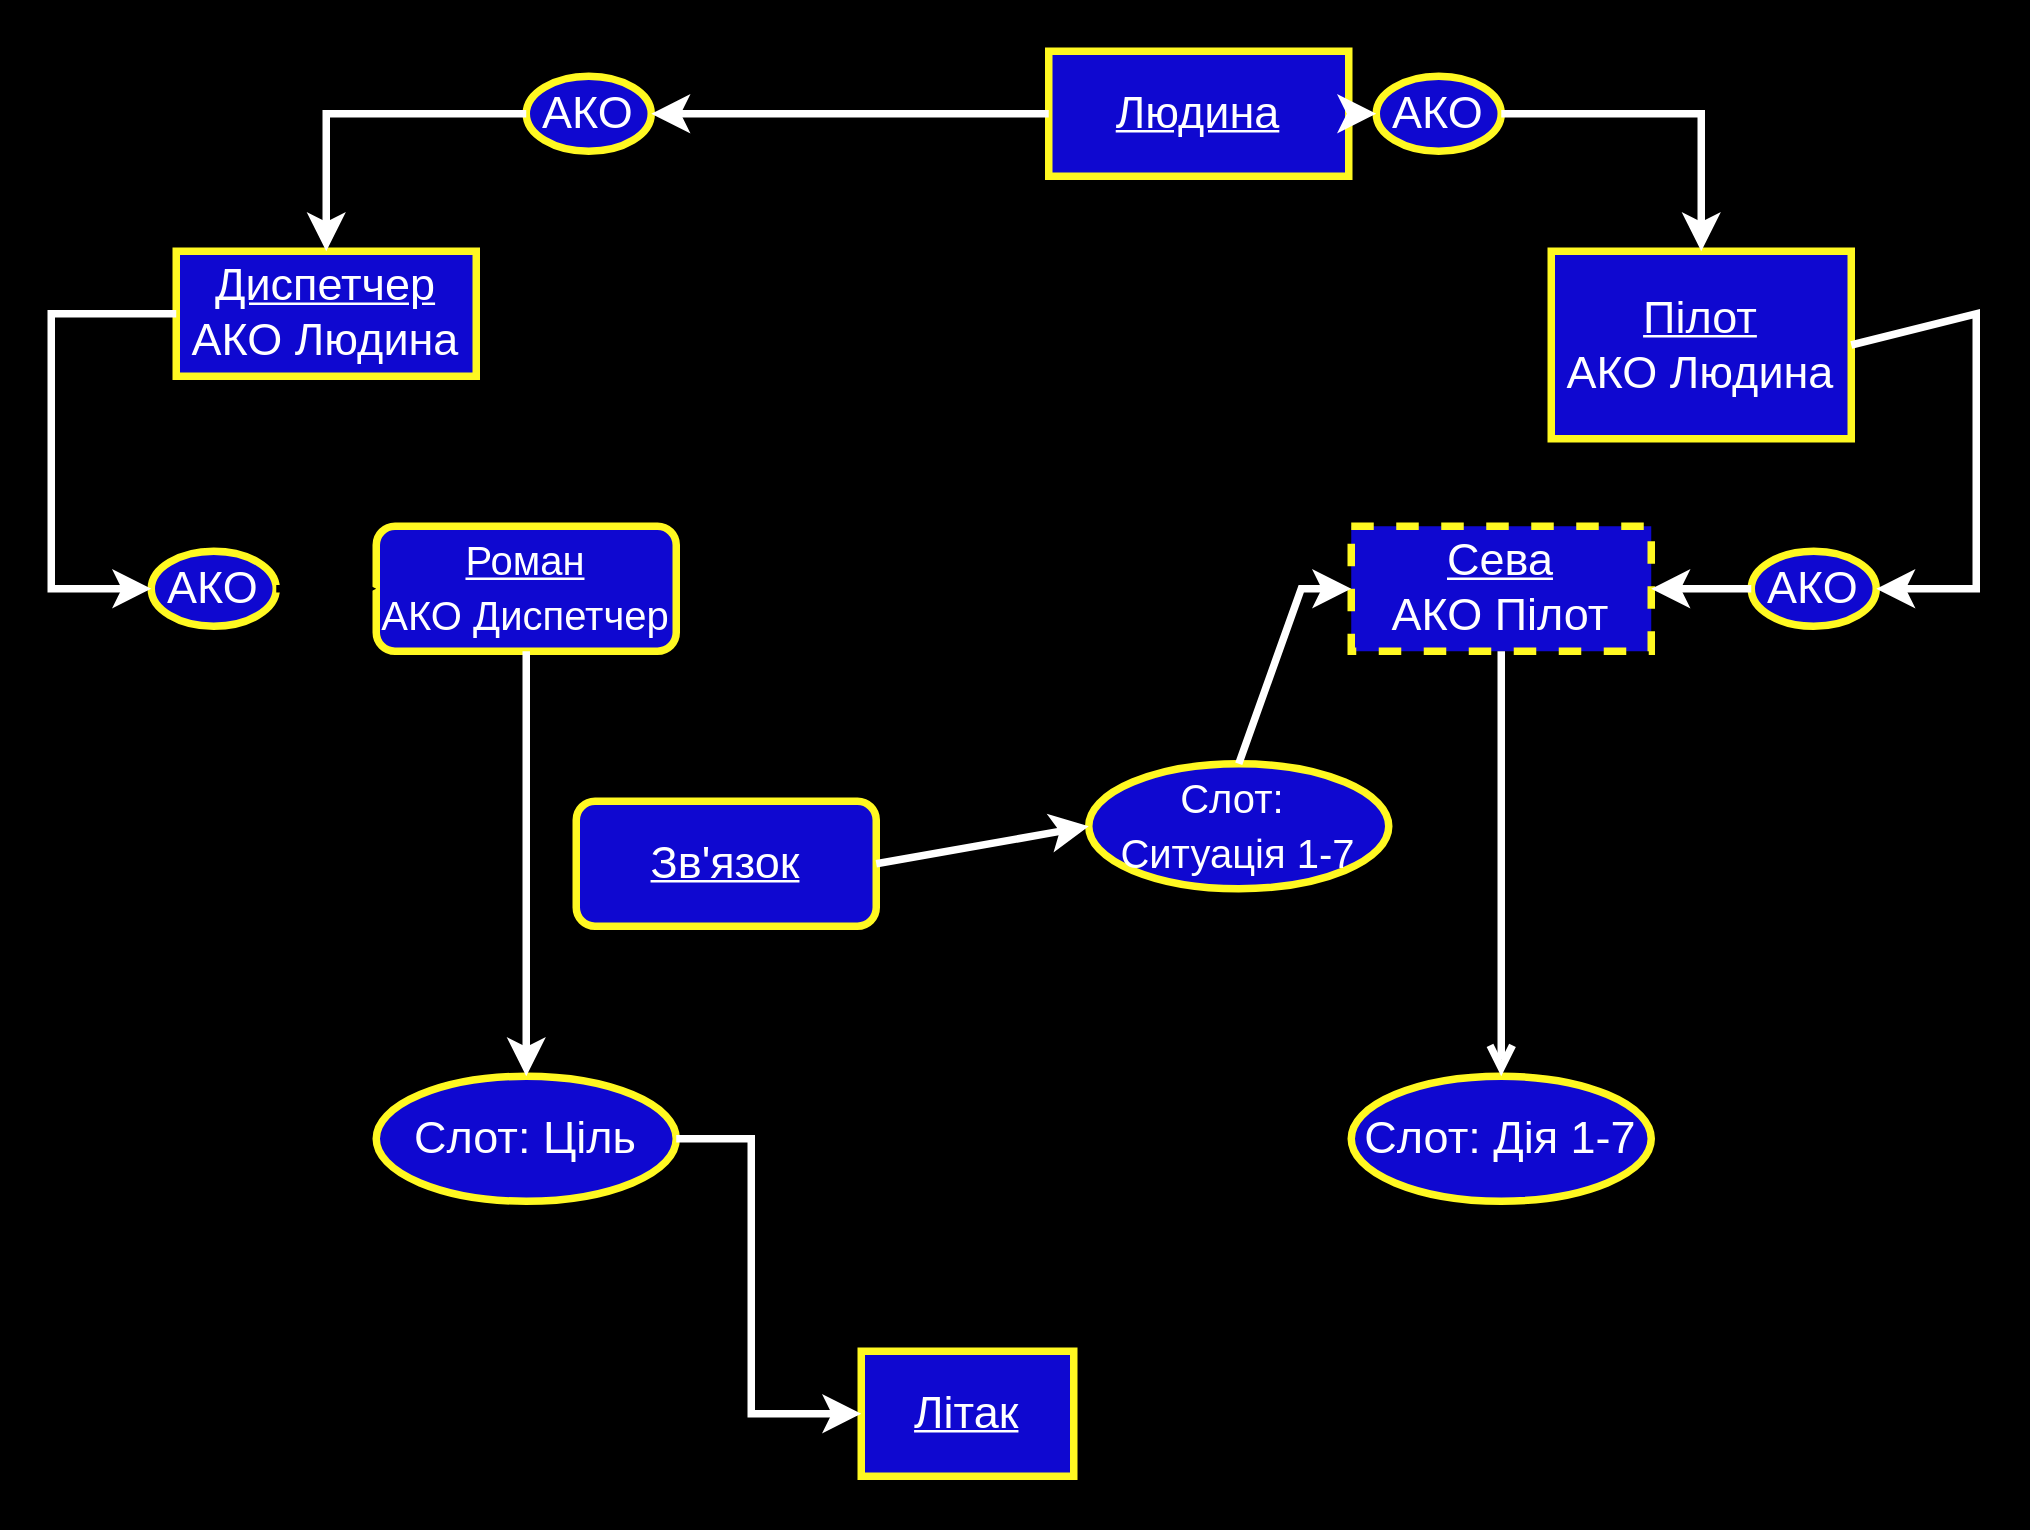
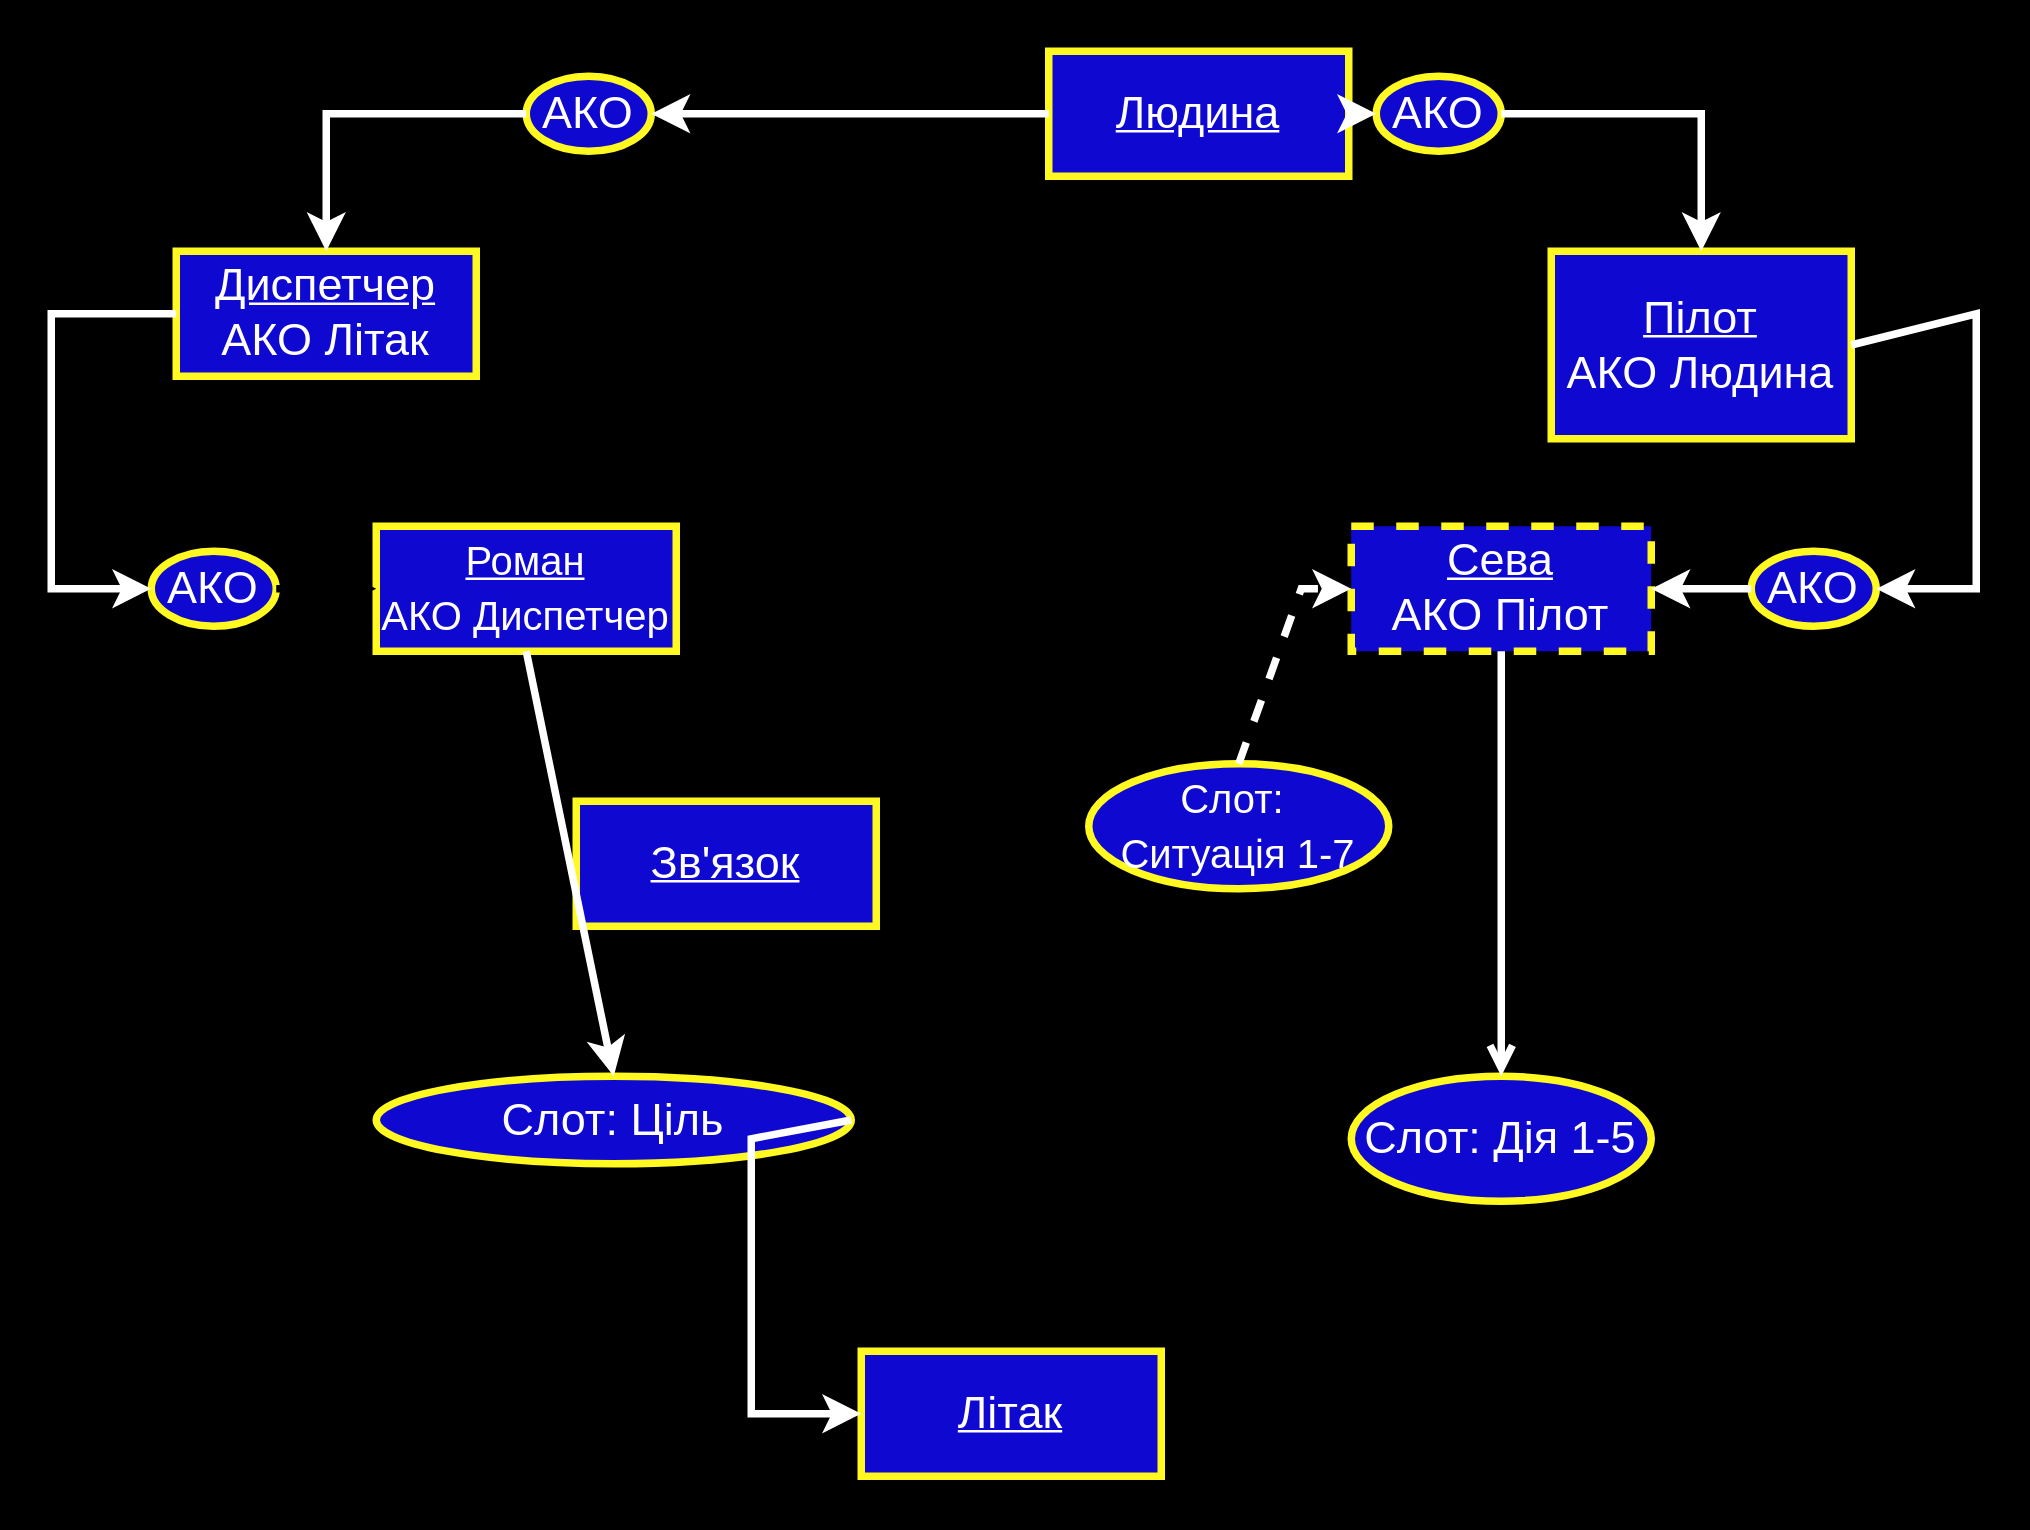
(326, 314) -> (326, 314)
(526, 589) -> (526, 589)
(1265, 690) -> (1265, 690)
(970, 847) -> none
(726, 864) -> (726, 864)
(526, 1139) -> (614, 1120)
(1501, 1139) -> (1501, 1139)
(968, 1414) -> (1011, 1414)
